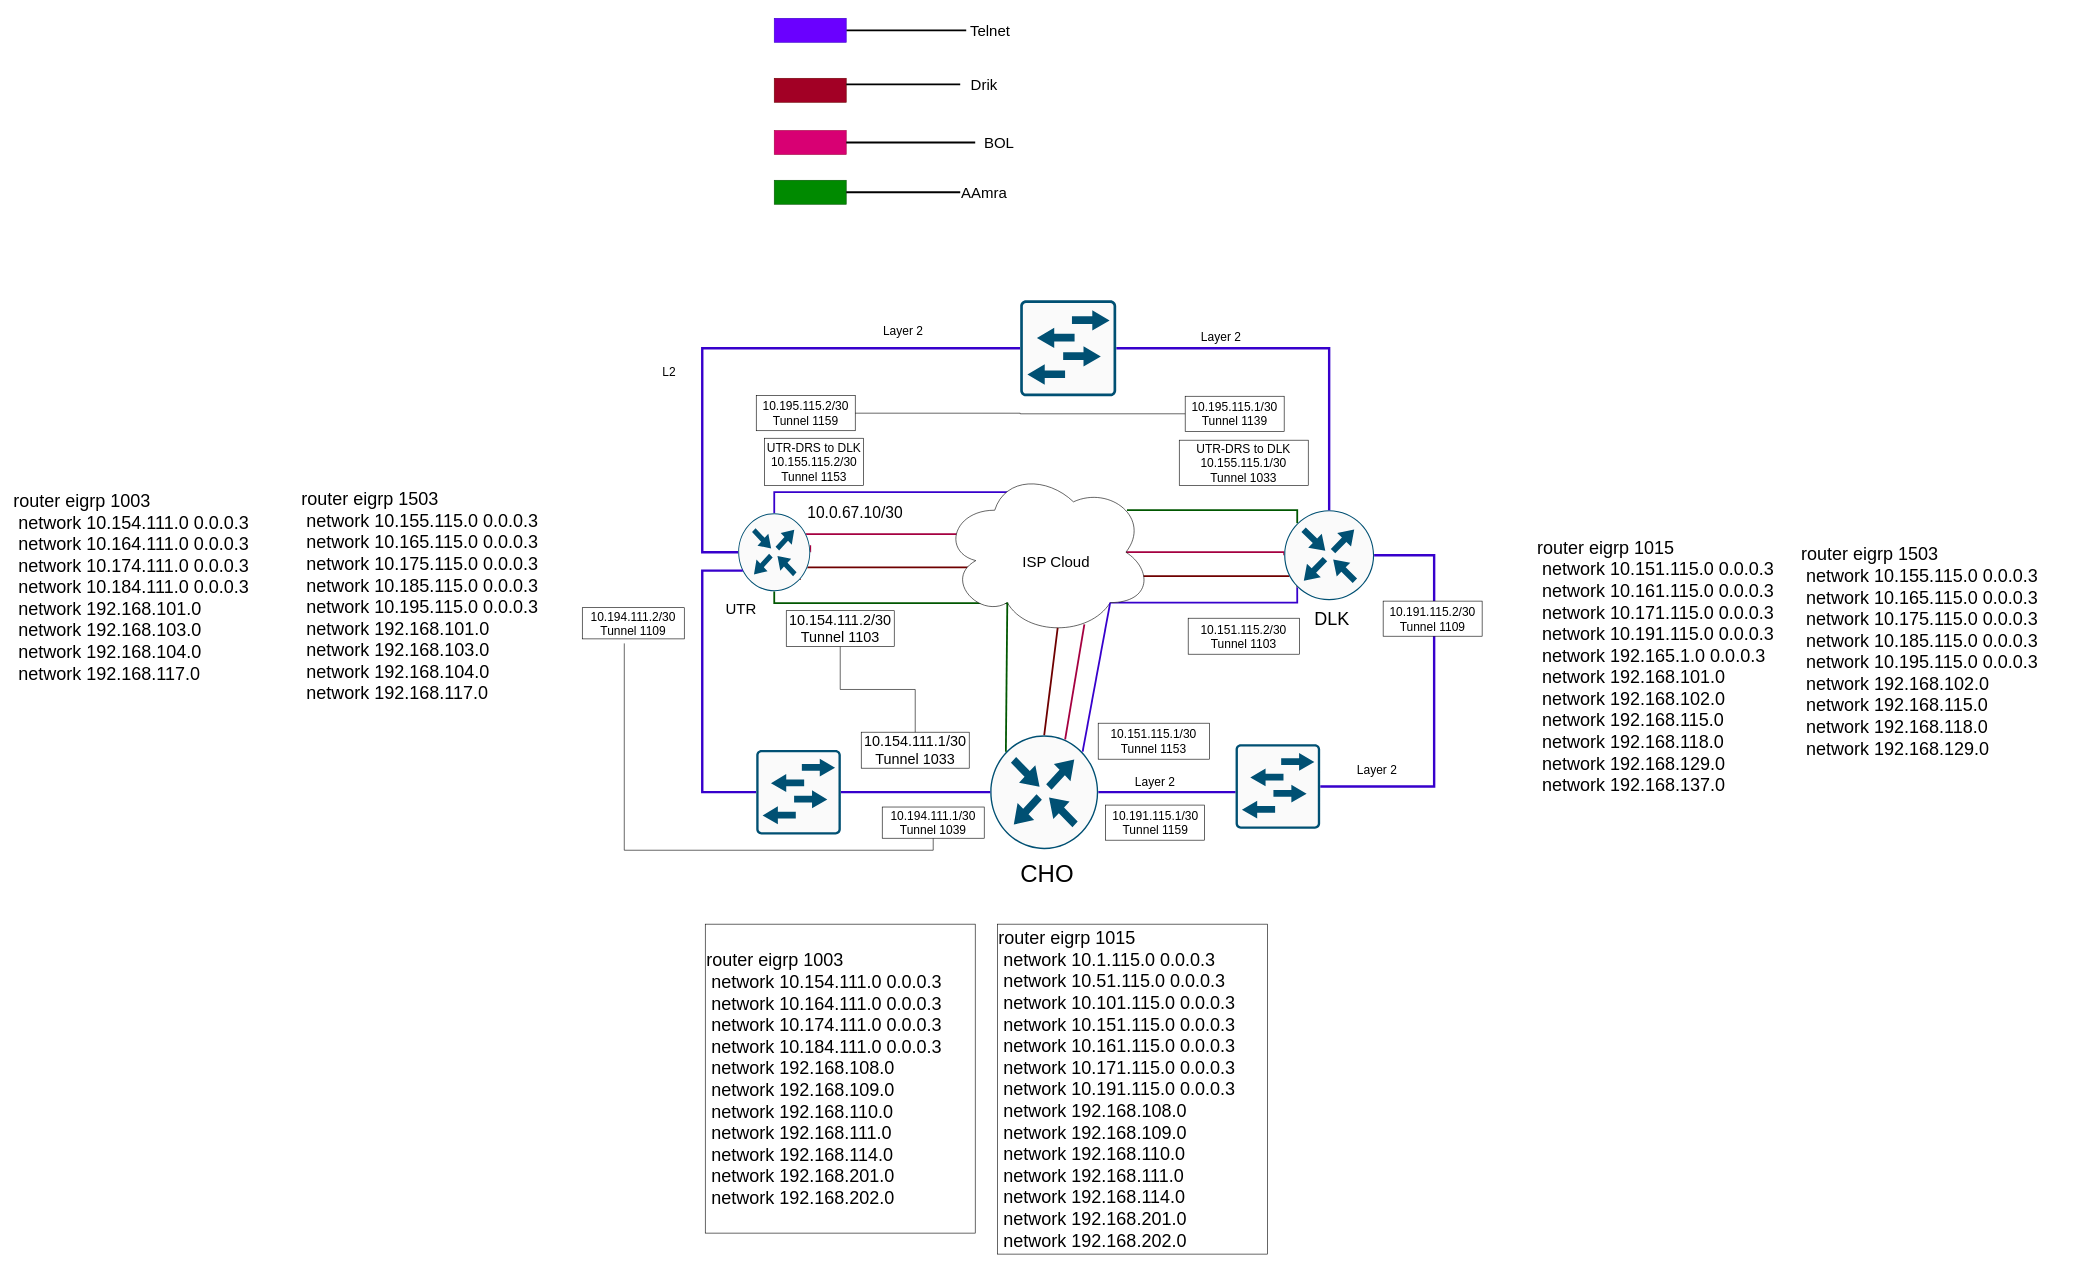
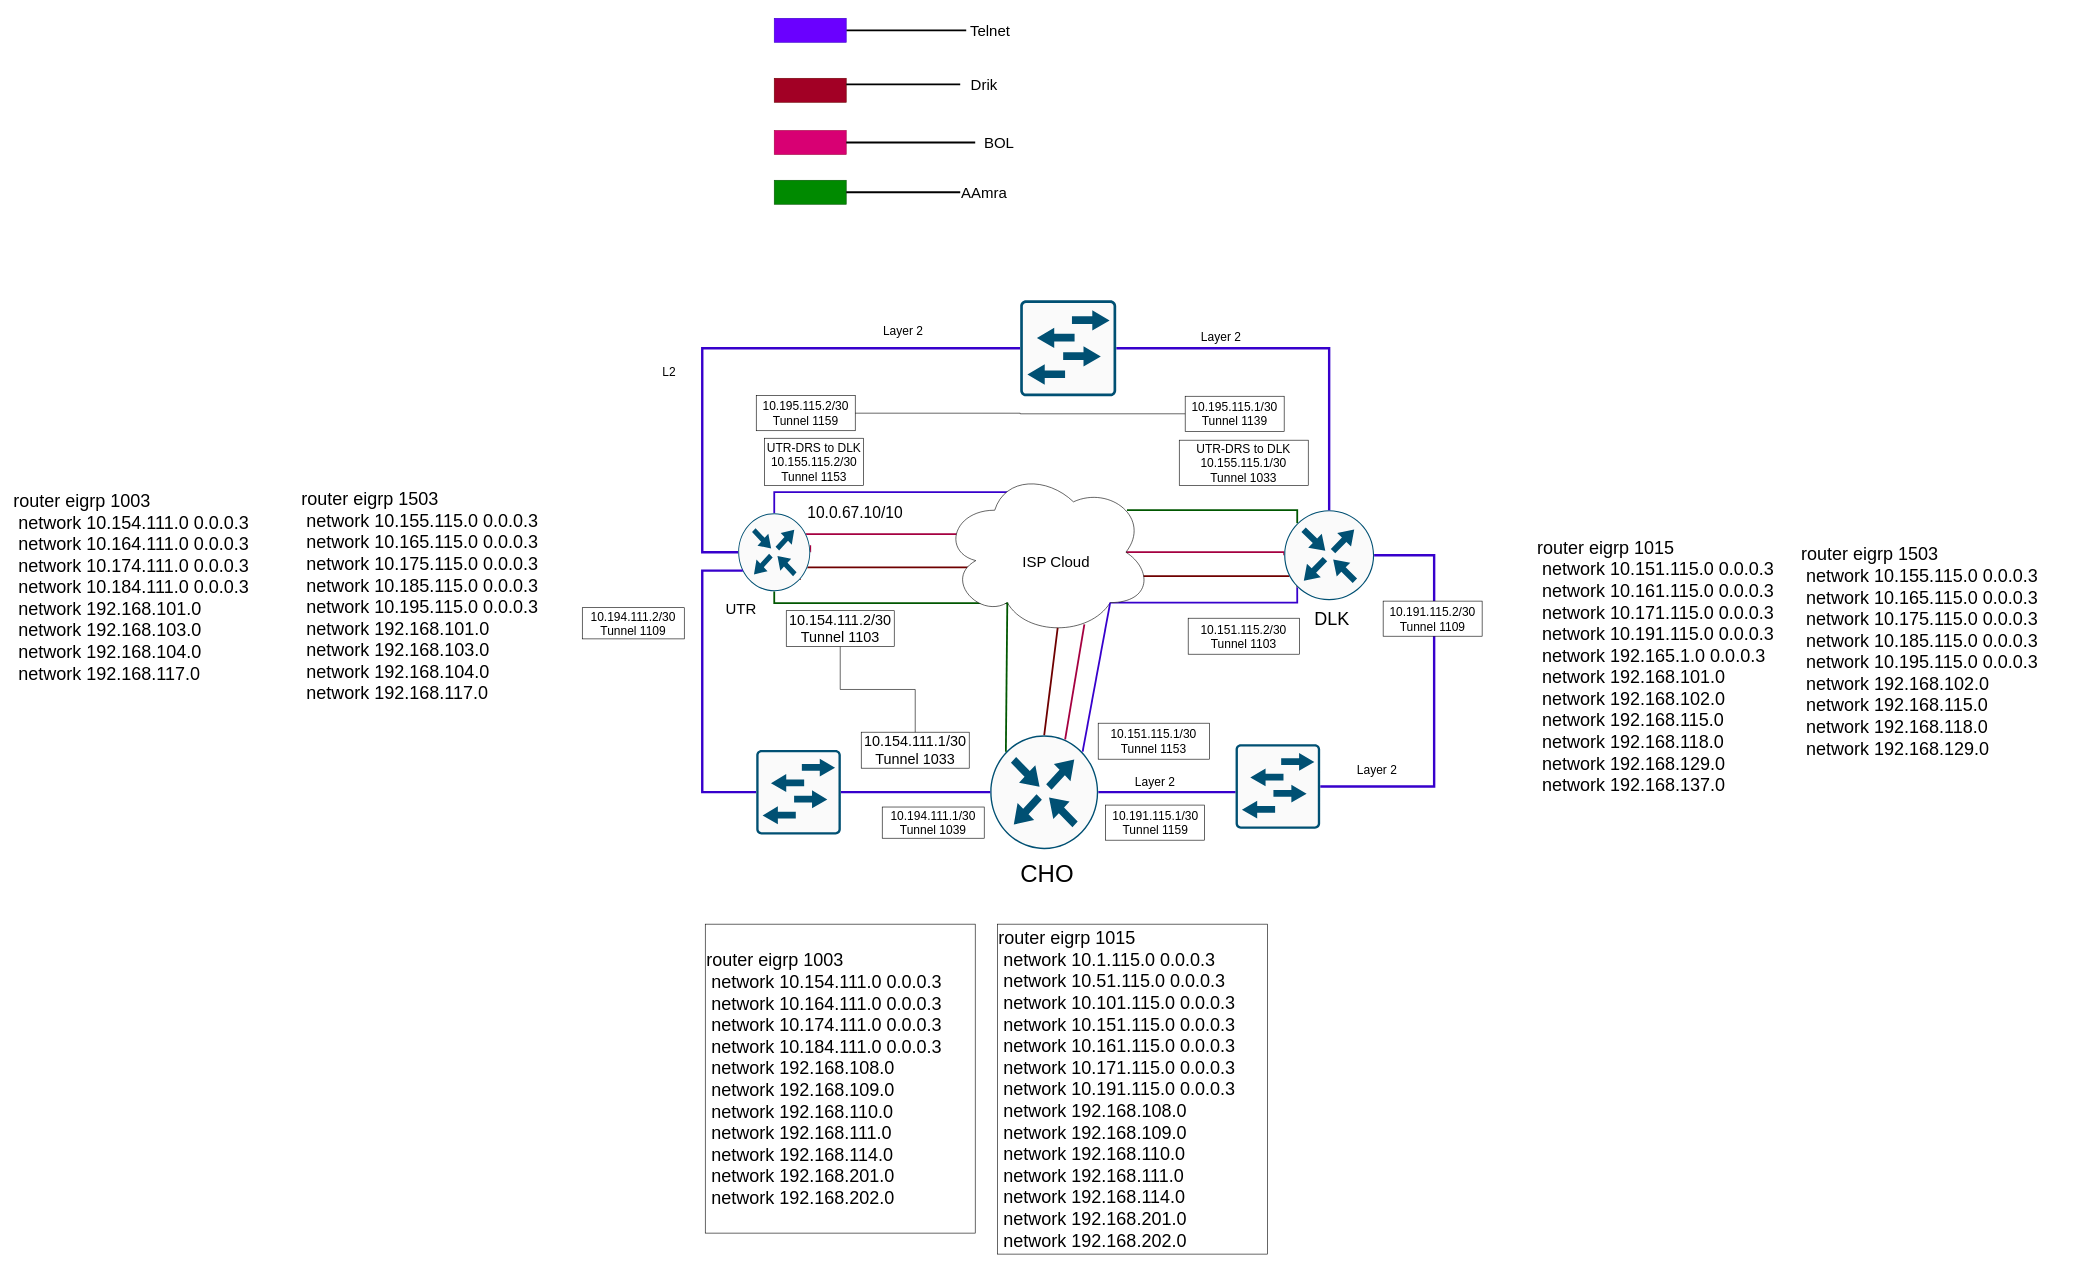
(855, 513) -> (855, 513)
(682, 850) -> none
